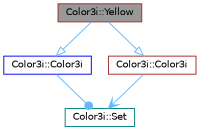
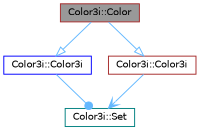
(100, 13) -> (100, 13)
